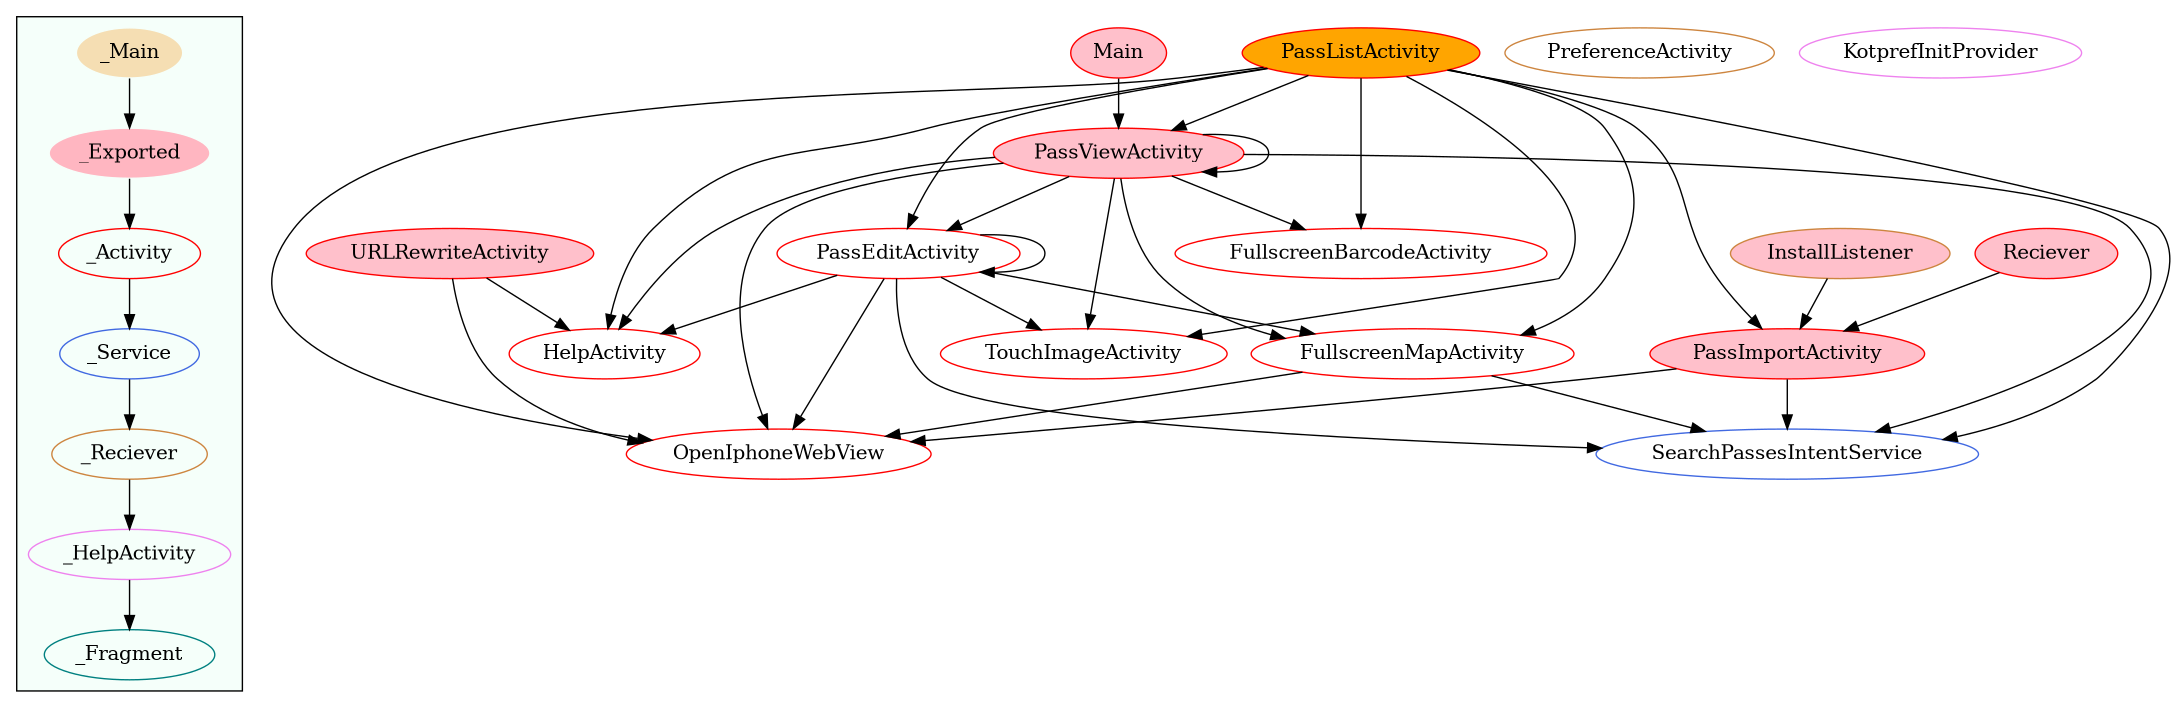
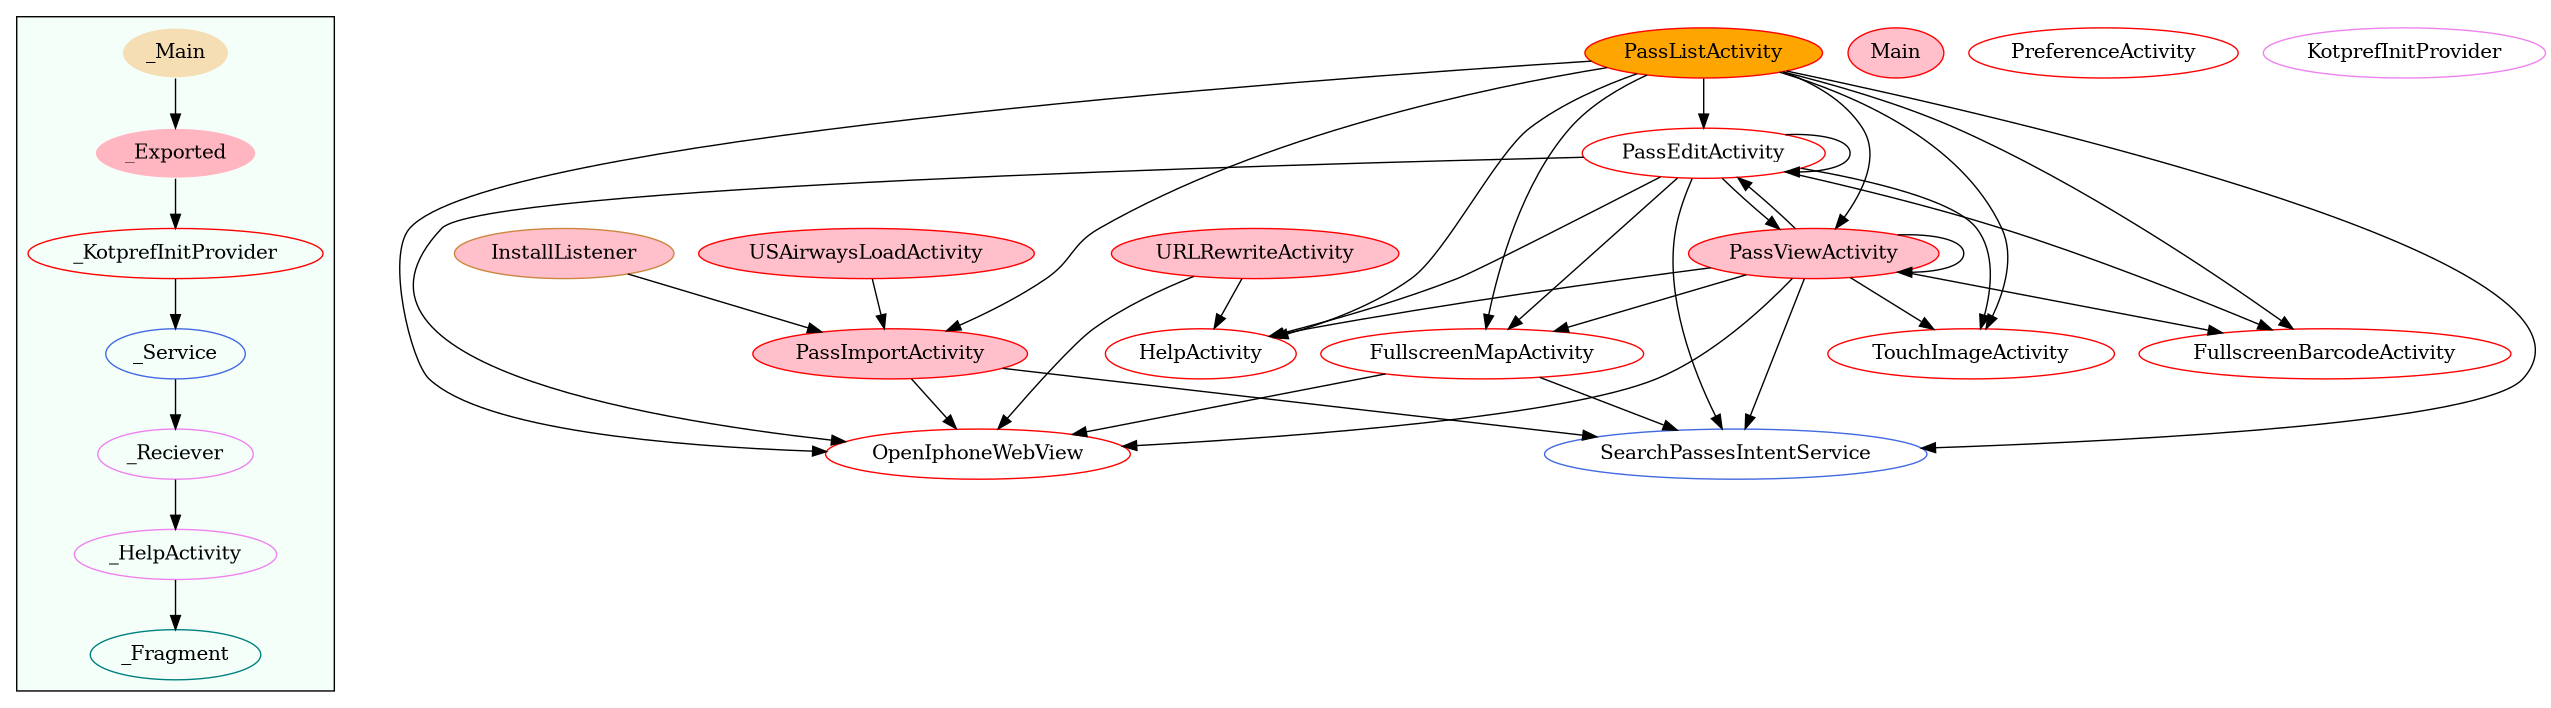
(1640, 53) -> (2104, 53)
(1119, 103) -> (1745, 200)
none -> (2026, 236)
(130, 254) -> (176, 254)
(2046, 254) -> (866, 254)
(130, 454) -> (176, 454)
